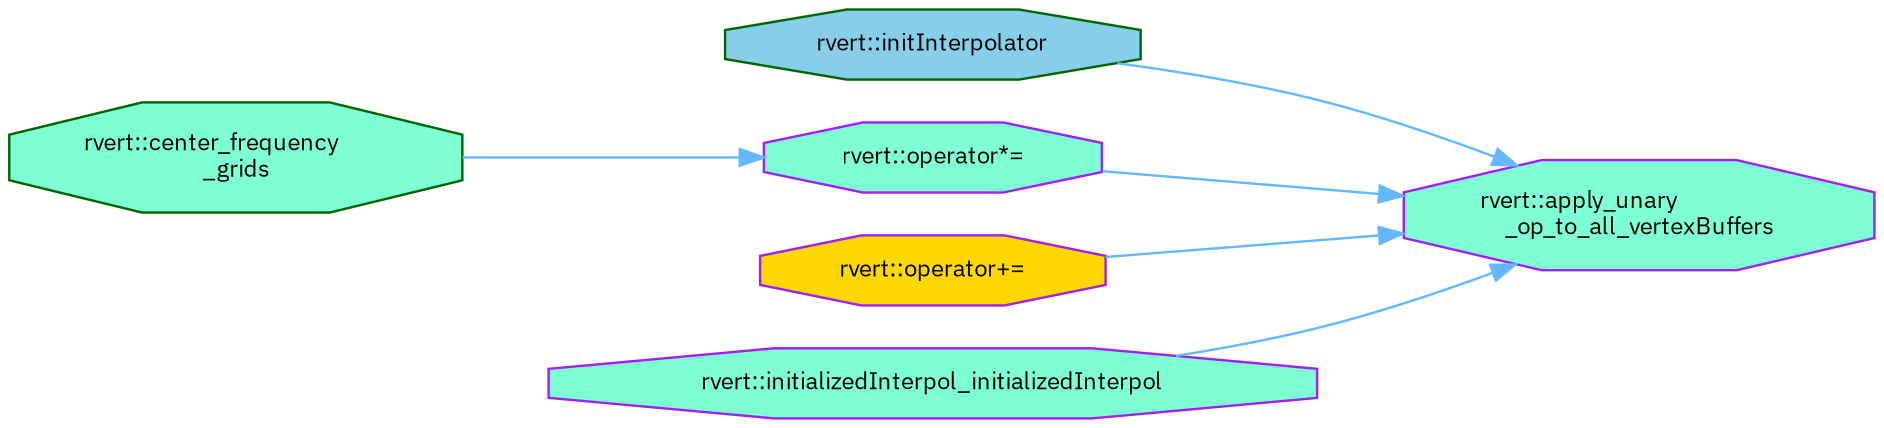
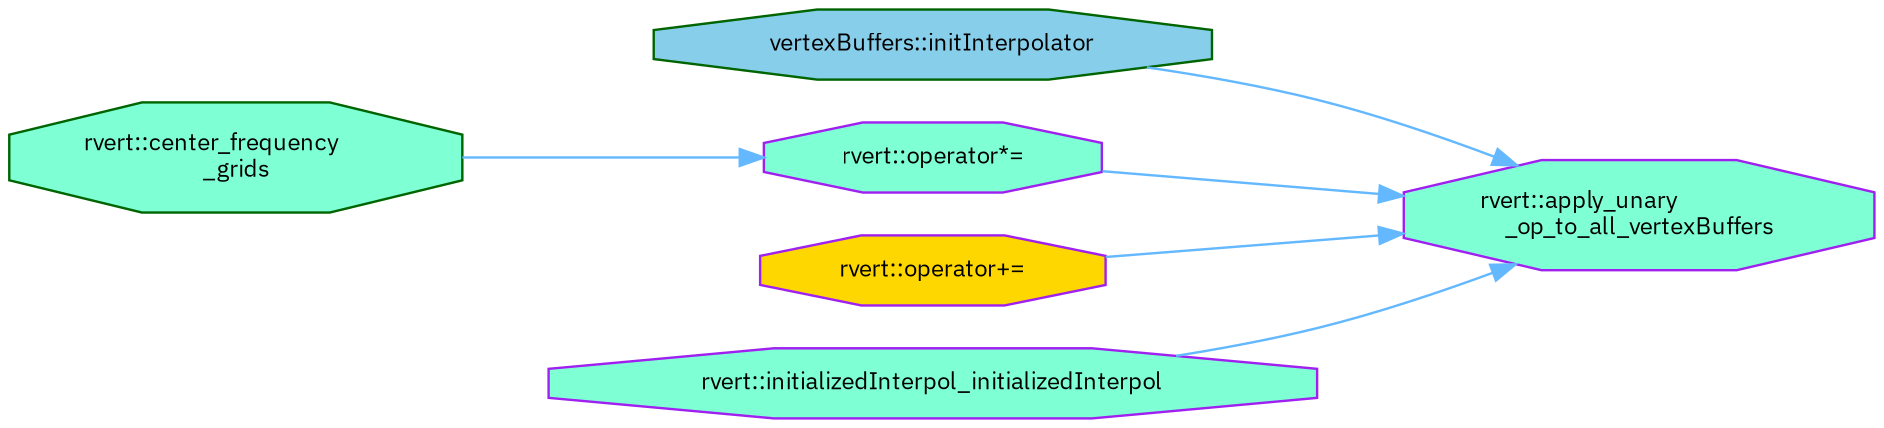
(933, 45) -> (933, 45)
